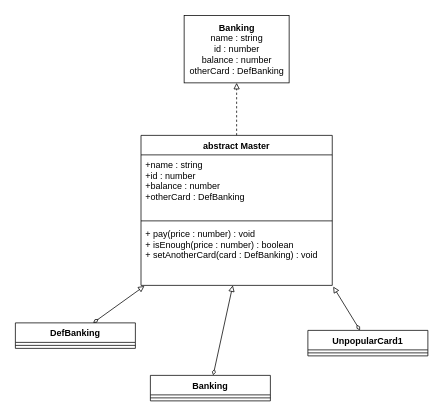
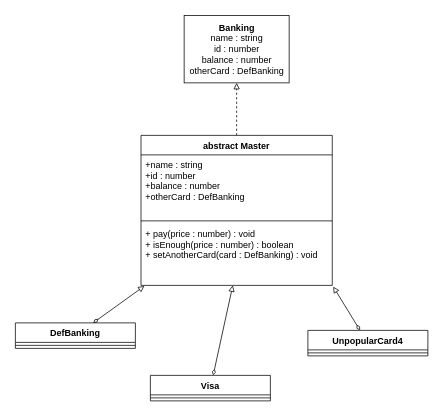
(368, 341) -> (368, 341)
(210, 386) -> (210, 386)
